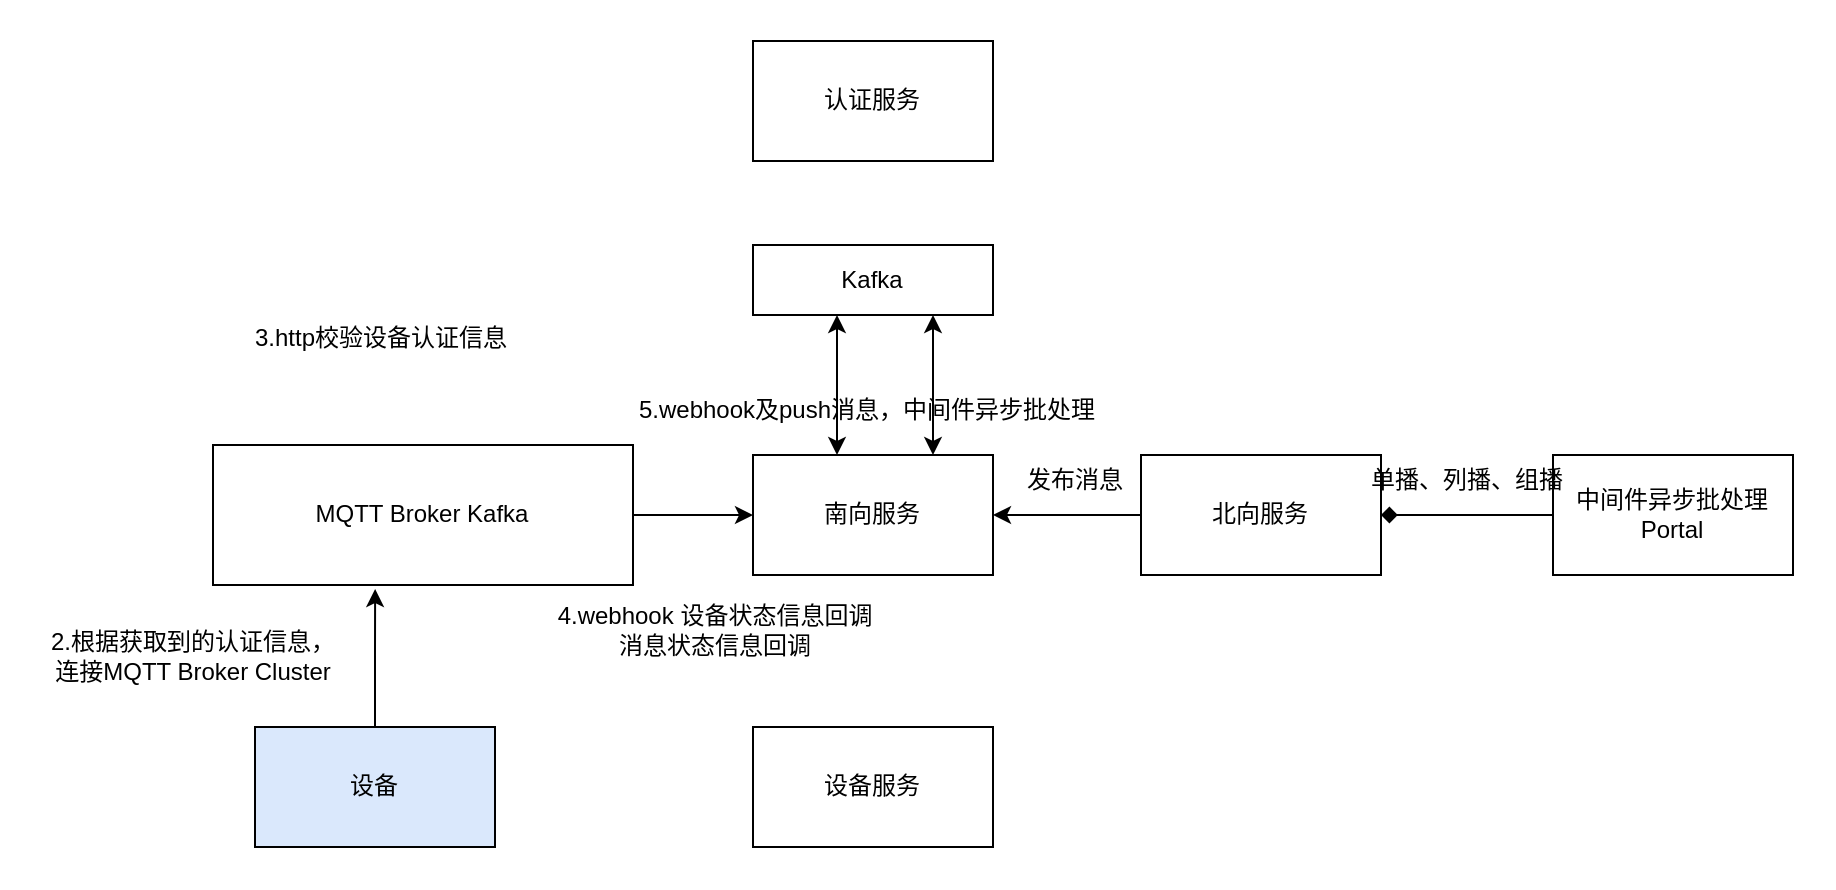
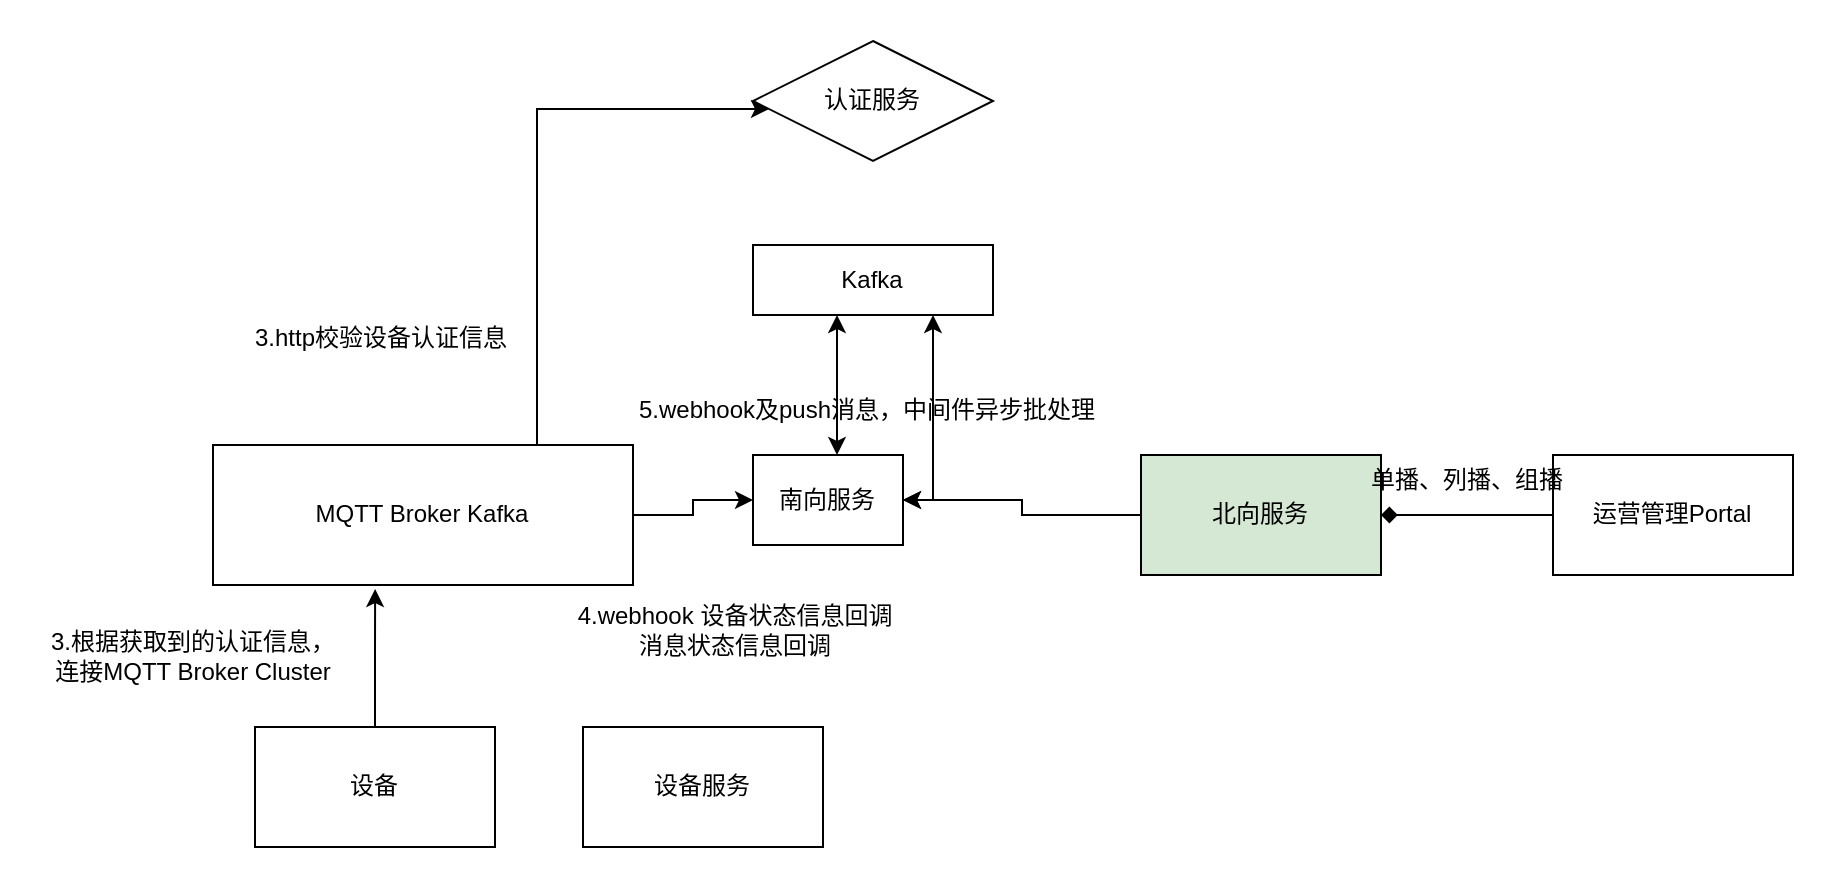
(873, 101) -> (873, 101)
none -> (537, 168)
(1075, 481) -> none
(873, 515) -> (828, 500)
(1261, 515) -> (1261, 515)
(1673, 515) -> (1673, 515)
(714, 631) -> (734, 631)
(194, 657) -> (194, 657)
(375, 787) -> (375, 787)
(873, 787) -> (703, 787)
